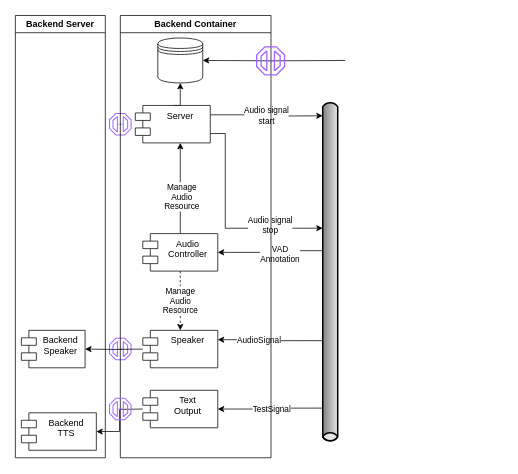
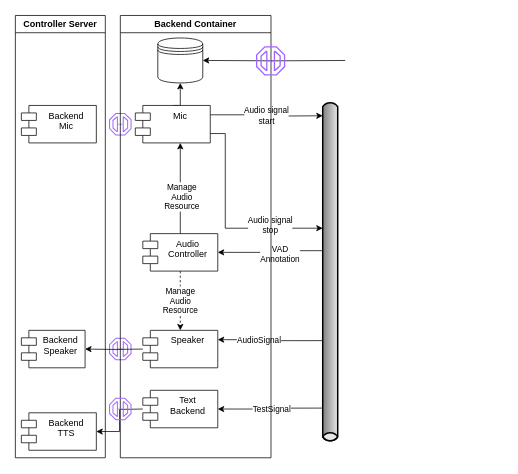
(60, 24) -> (60, 24)
(180, 116) -> (180, 116)
none -> (59, 124)
(188, 401) -> (188, 401)
